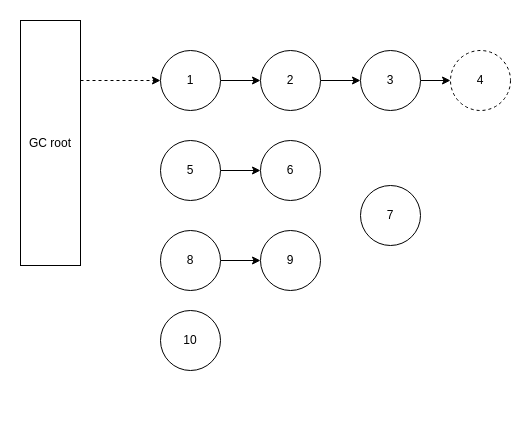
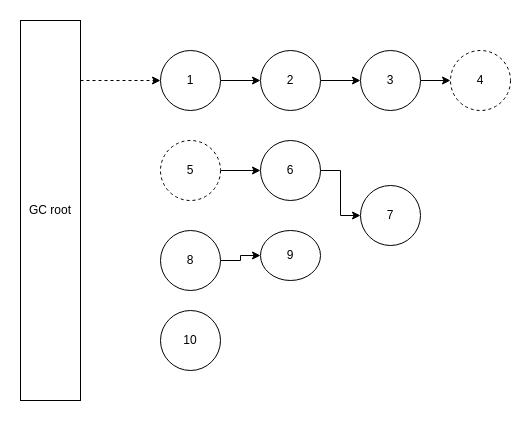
(51, 143) -> (51, 211)
(191, 171) -> (191, 171)
none -> (341, 190)
(291, 261) -> (291, 256)
